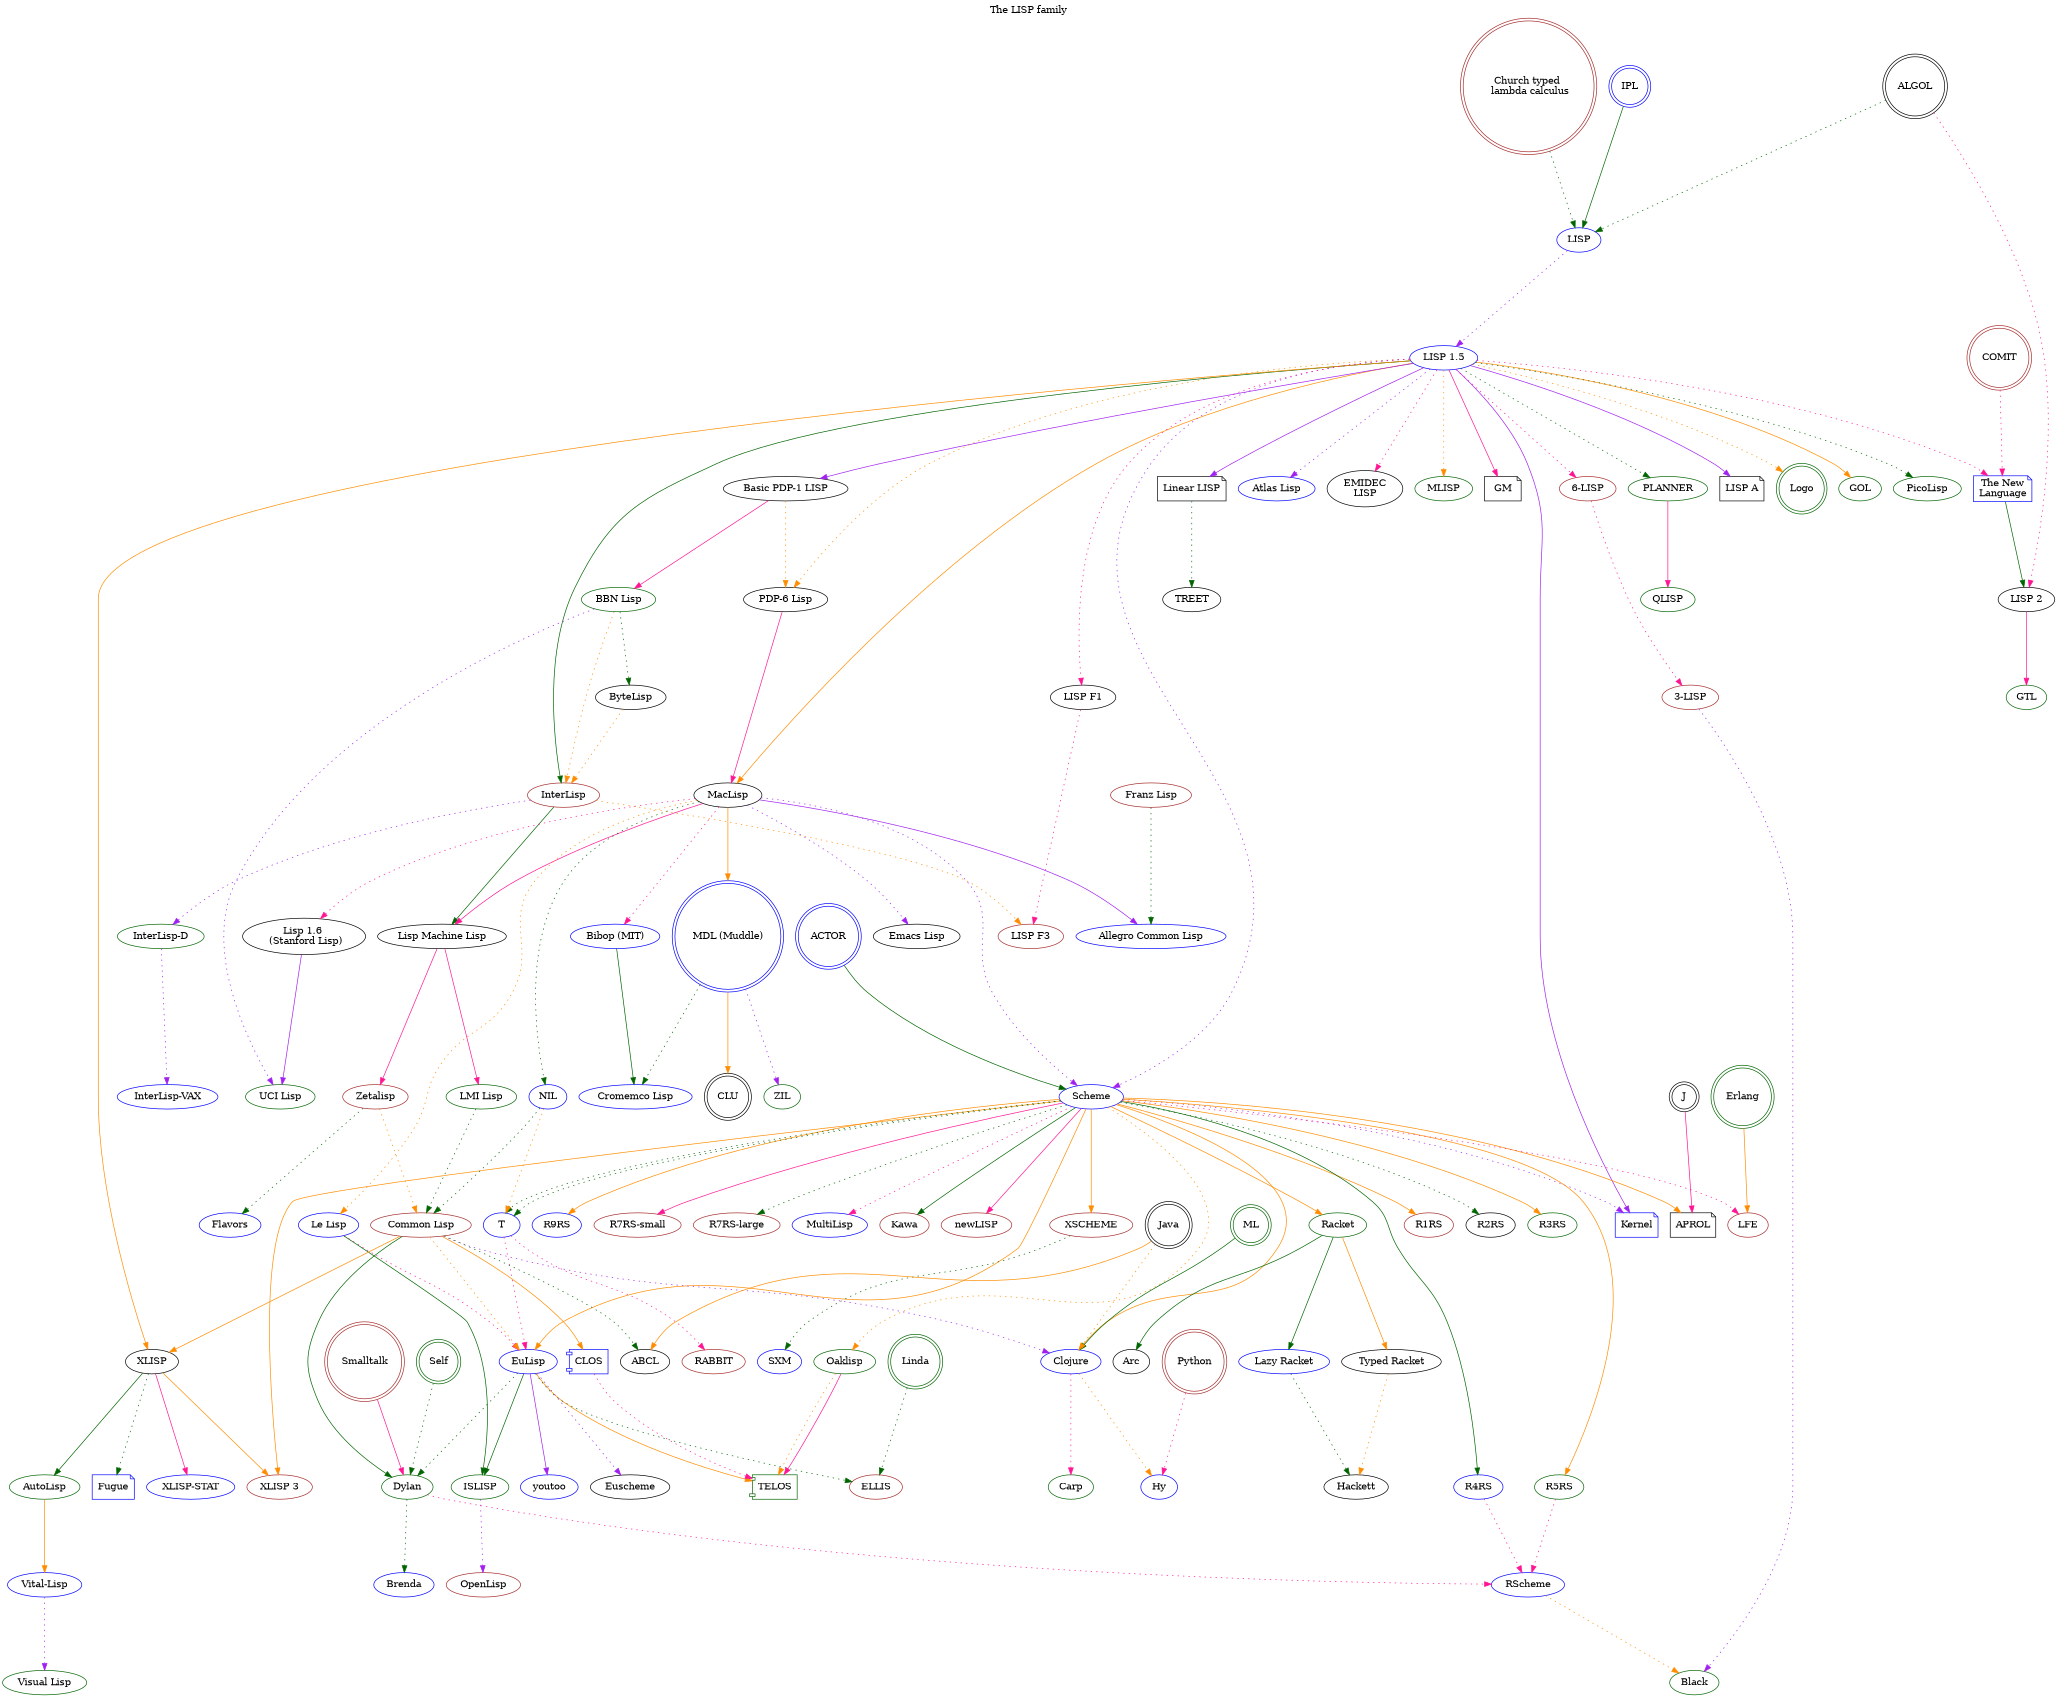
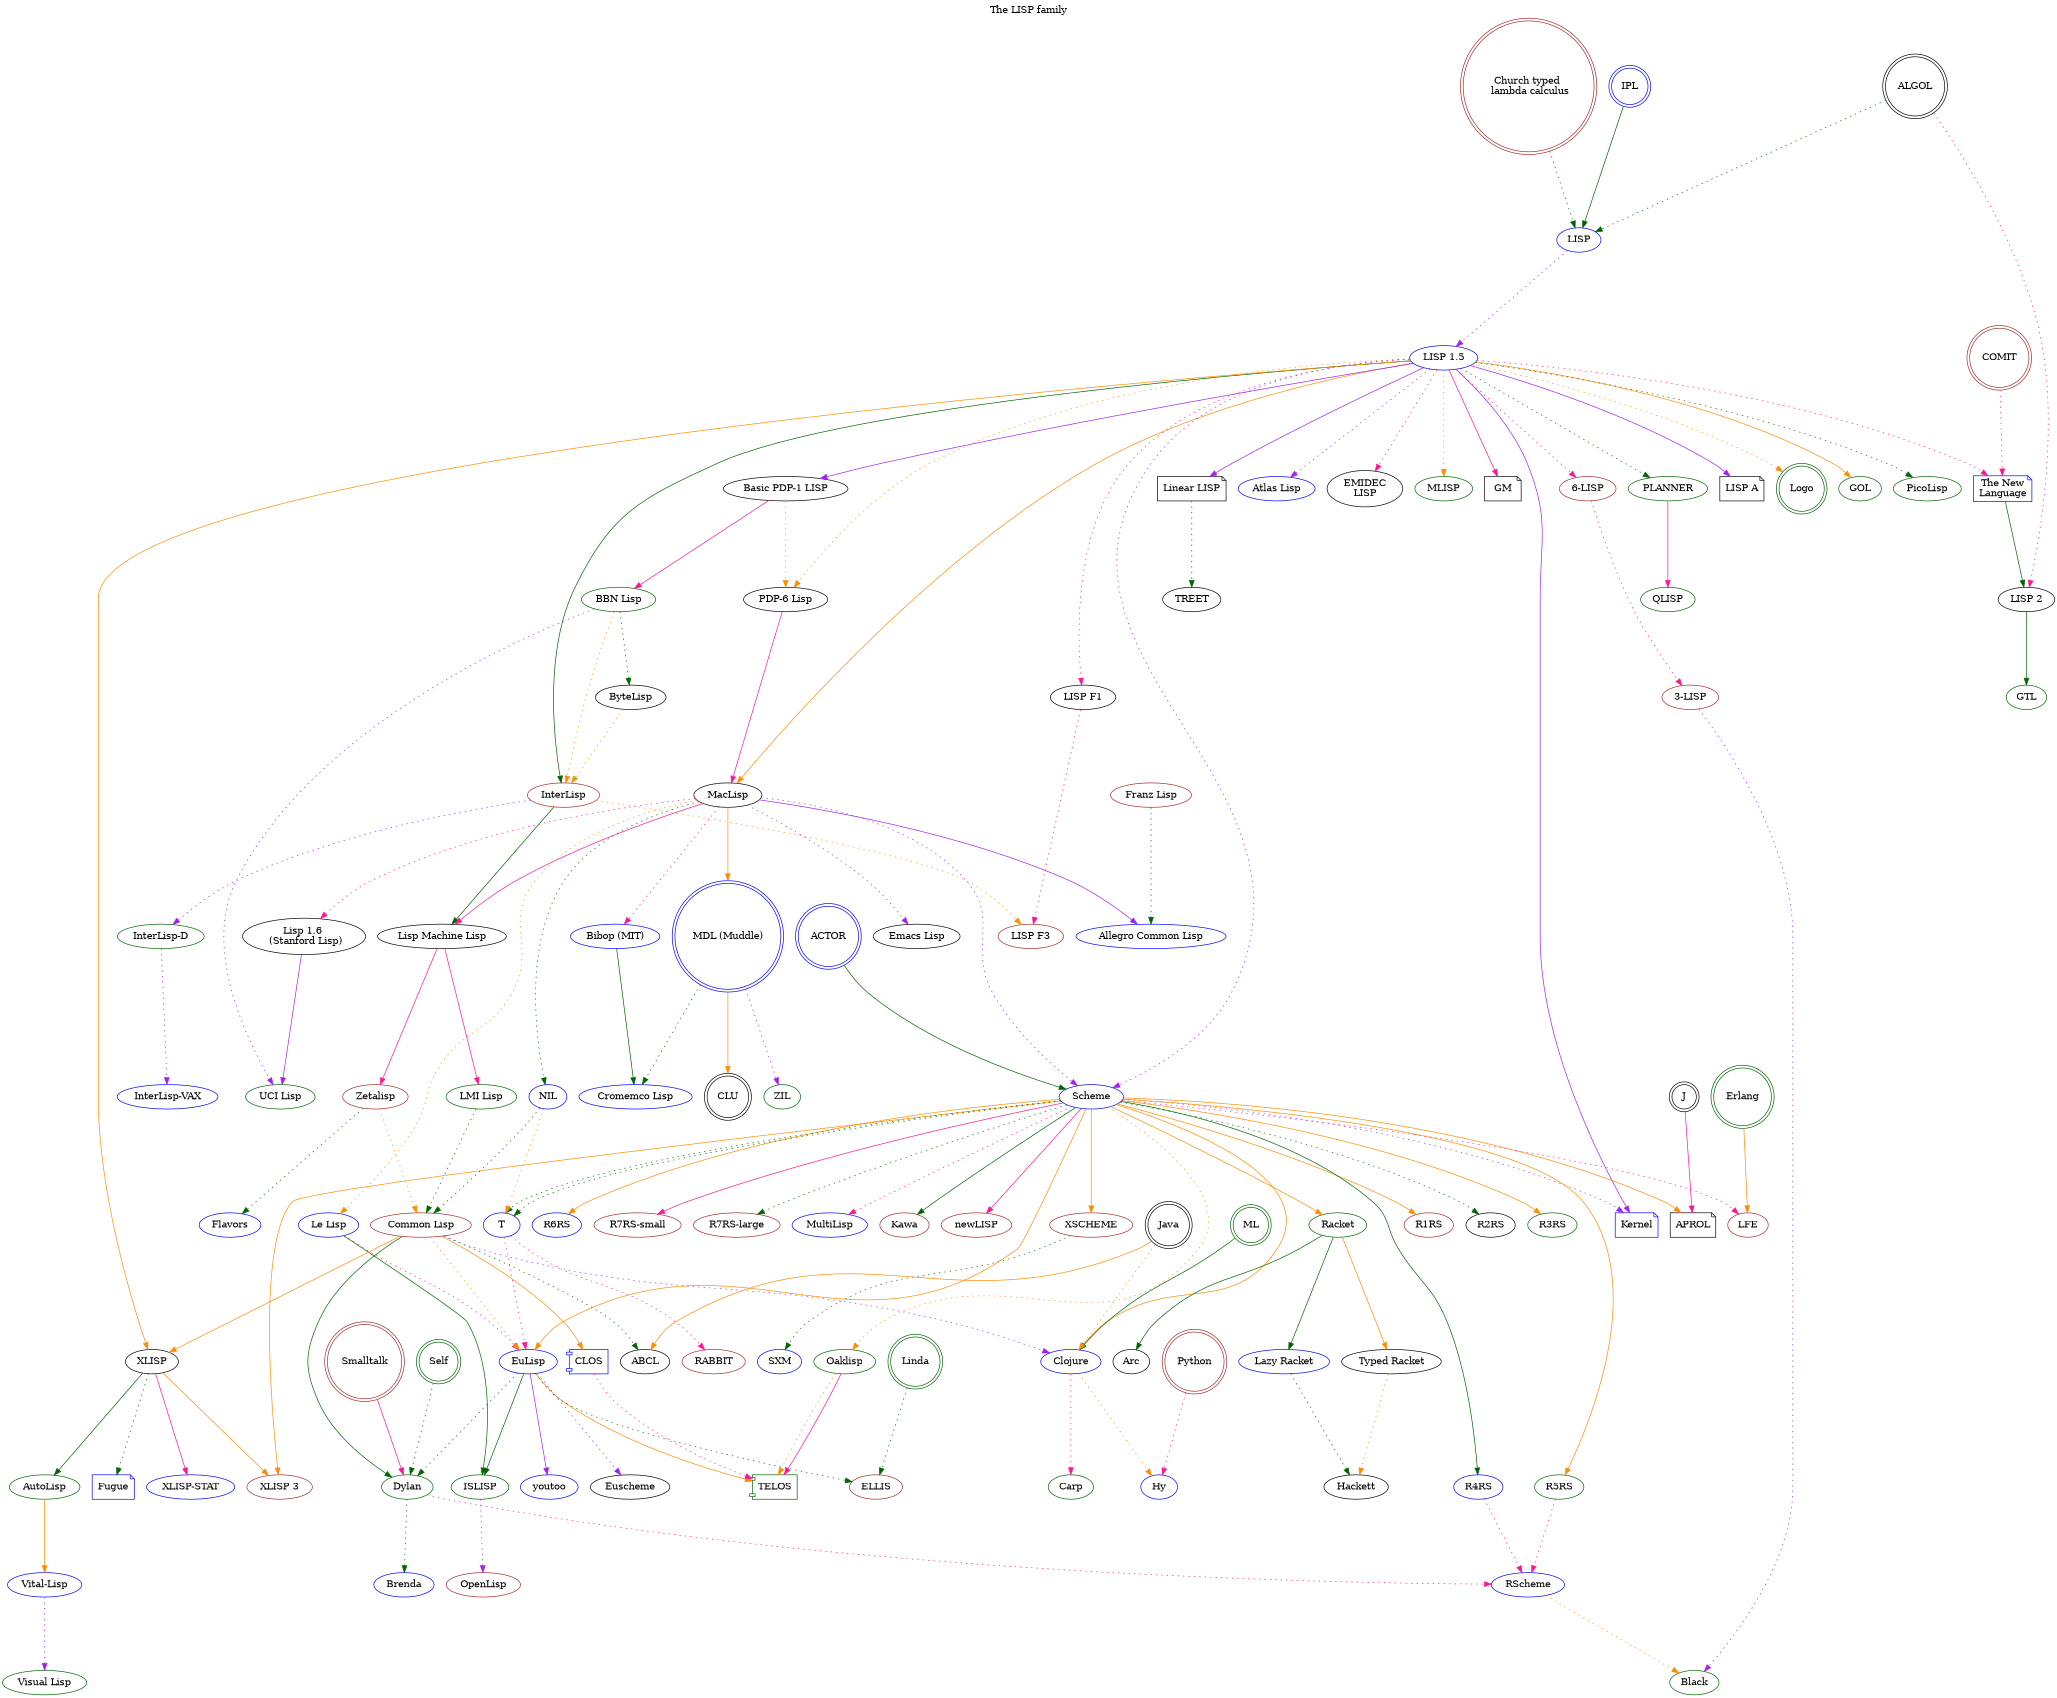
(2026, 645) -> (2026, 645)
(557, 1225) -> (557, 1225)
